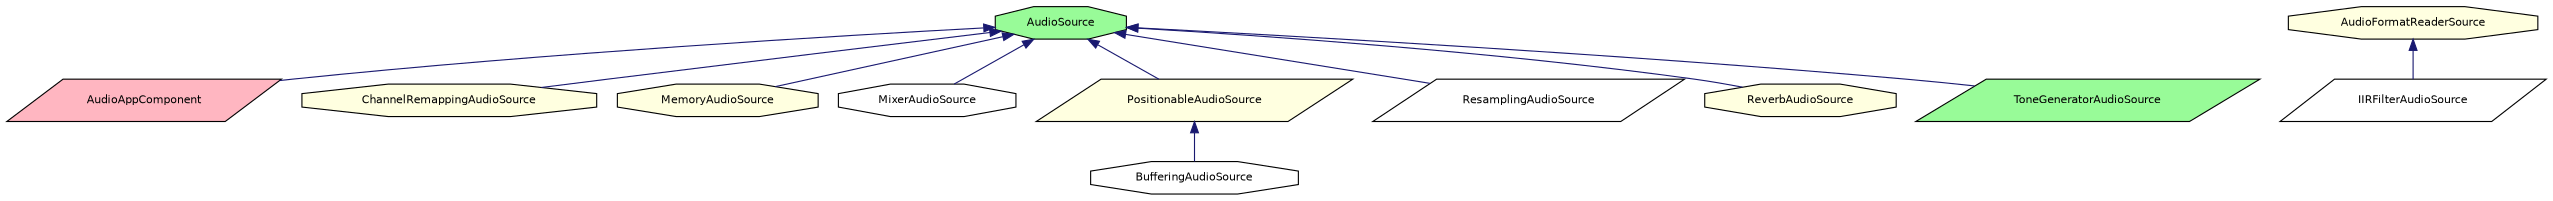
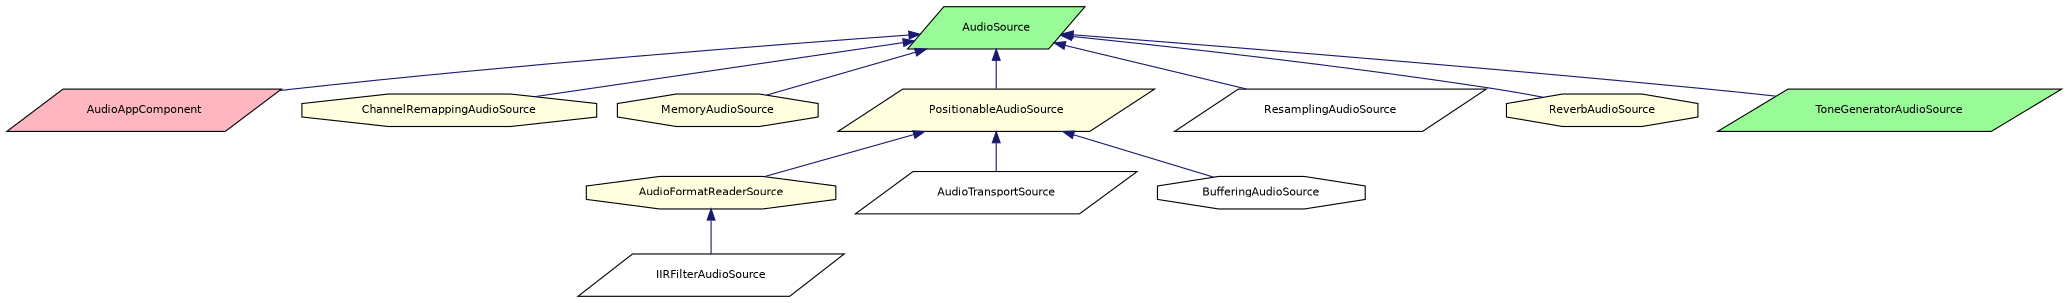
(1061, 23) -> (996, 28)
(927, 100) -> none
none -> (839, 156)
none -> (996, 193)
